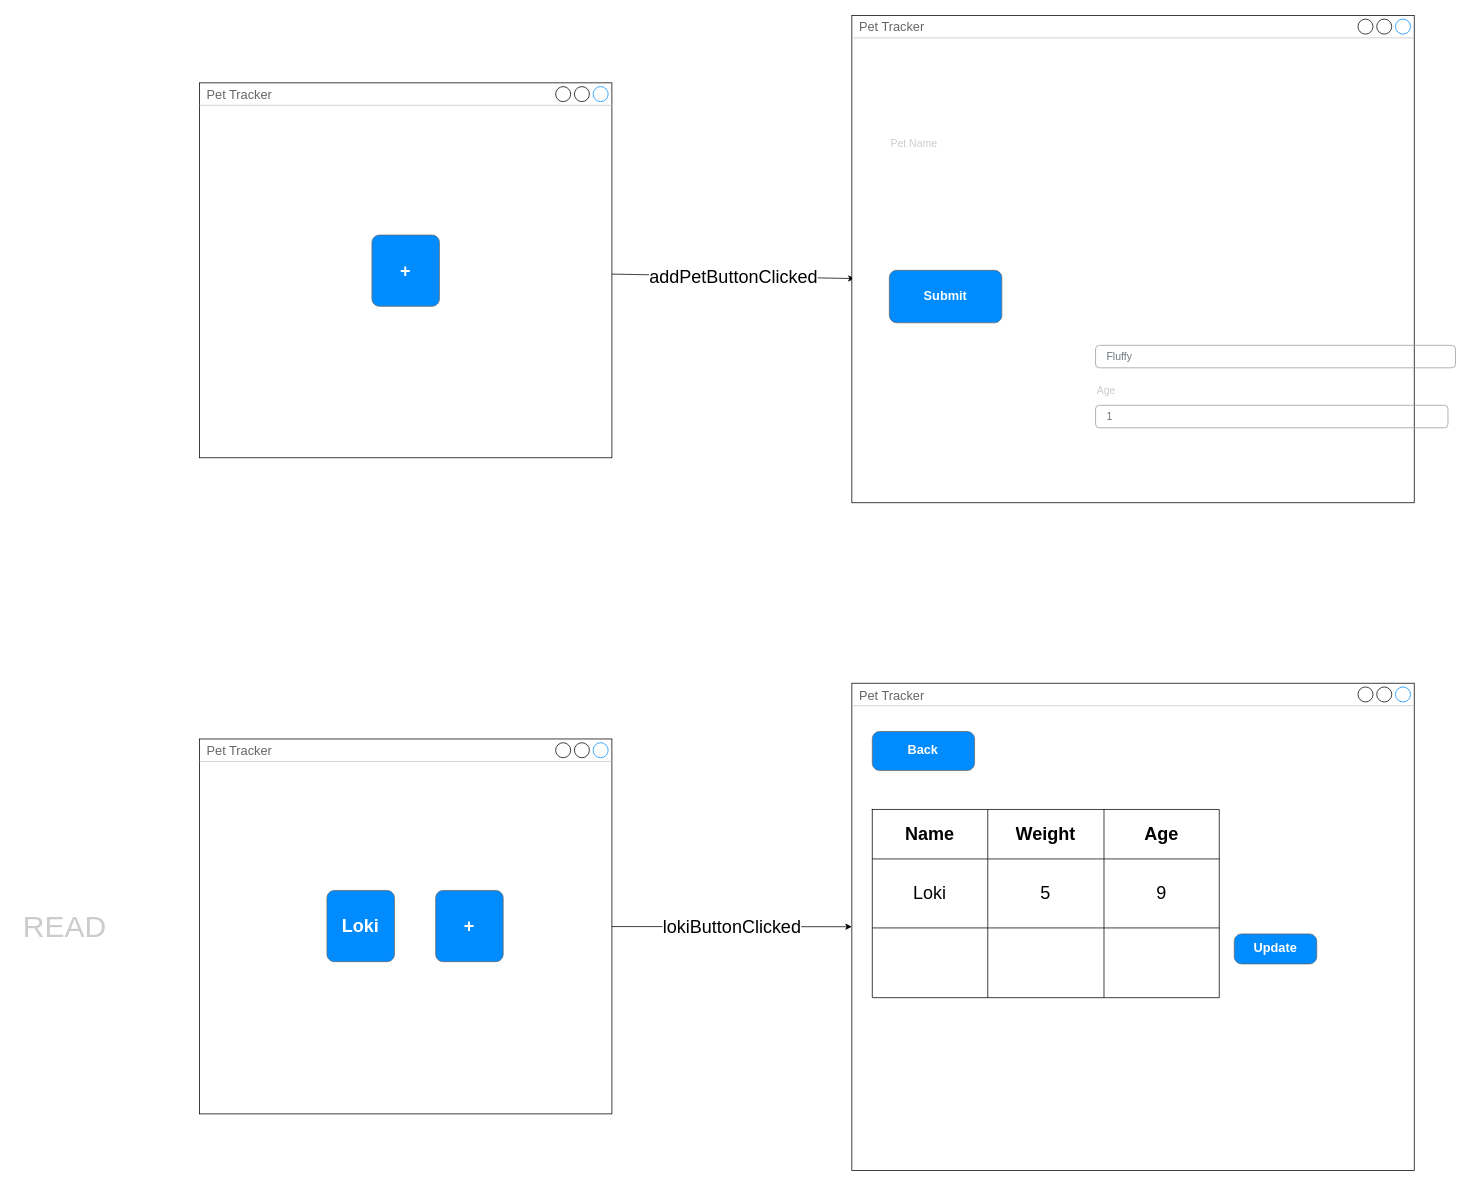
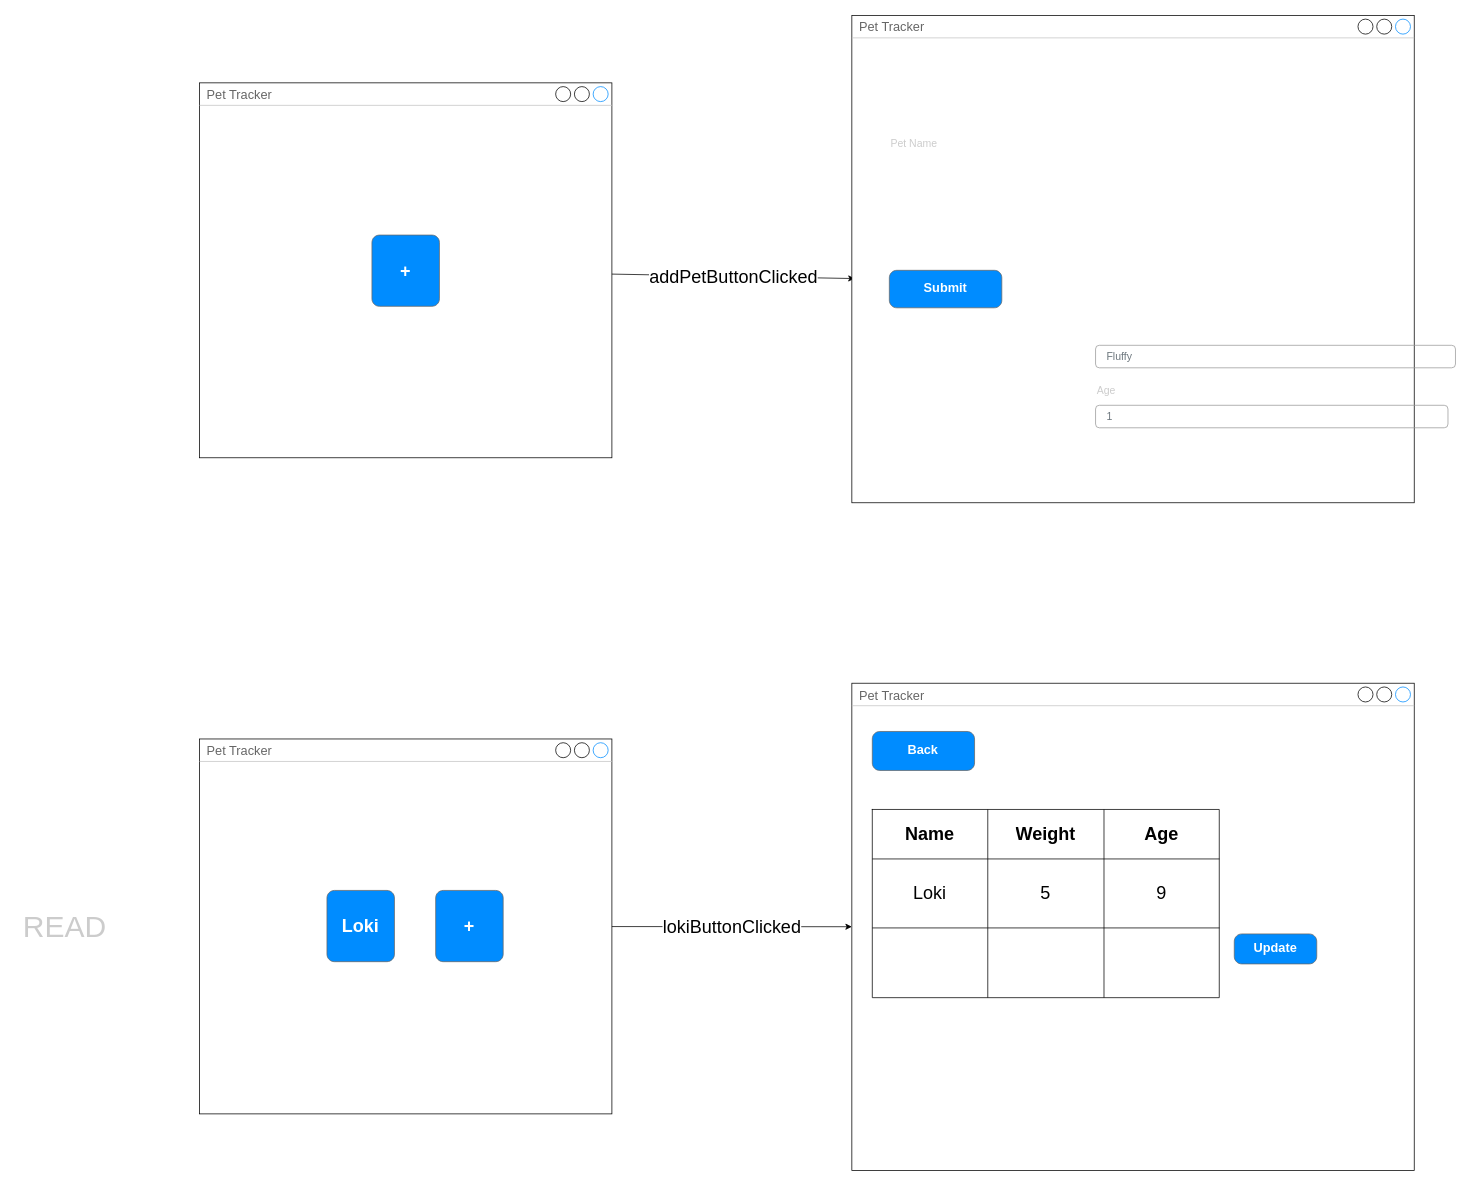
(945, 297) -> (945, 289)
